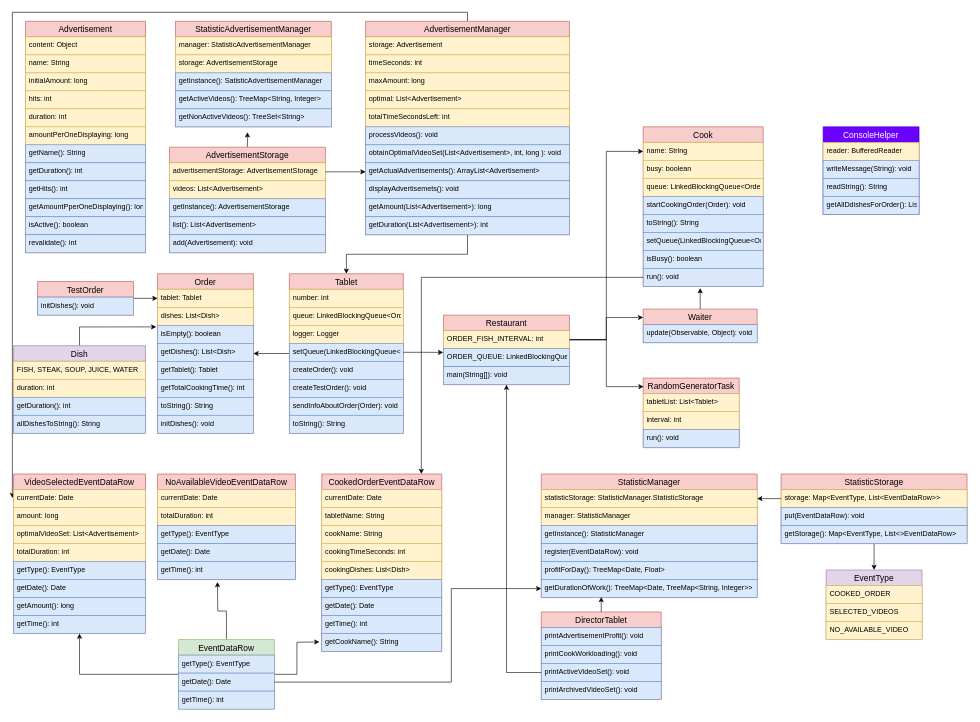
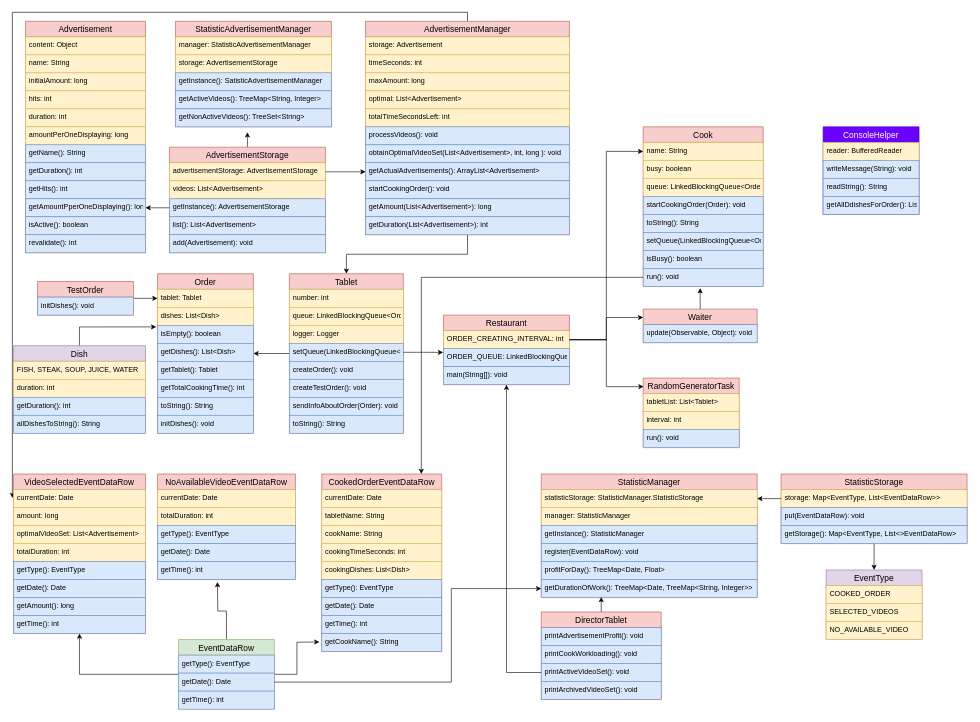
(420, 189) -> (416, 189)
none -> (150, 208)
(493, 339) -> (501, 339)
